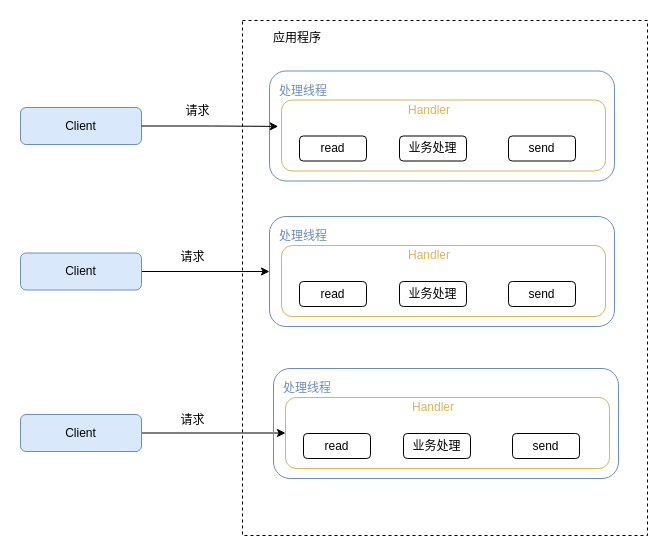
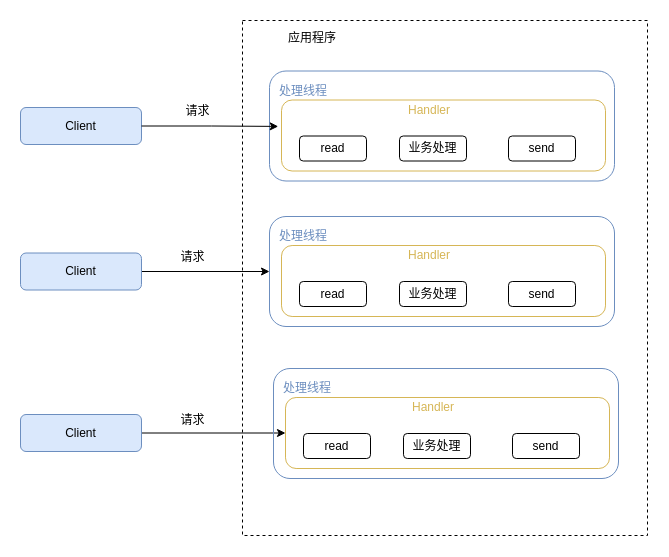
(298, 39) -> (313, 39)
